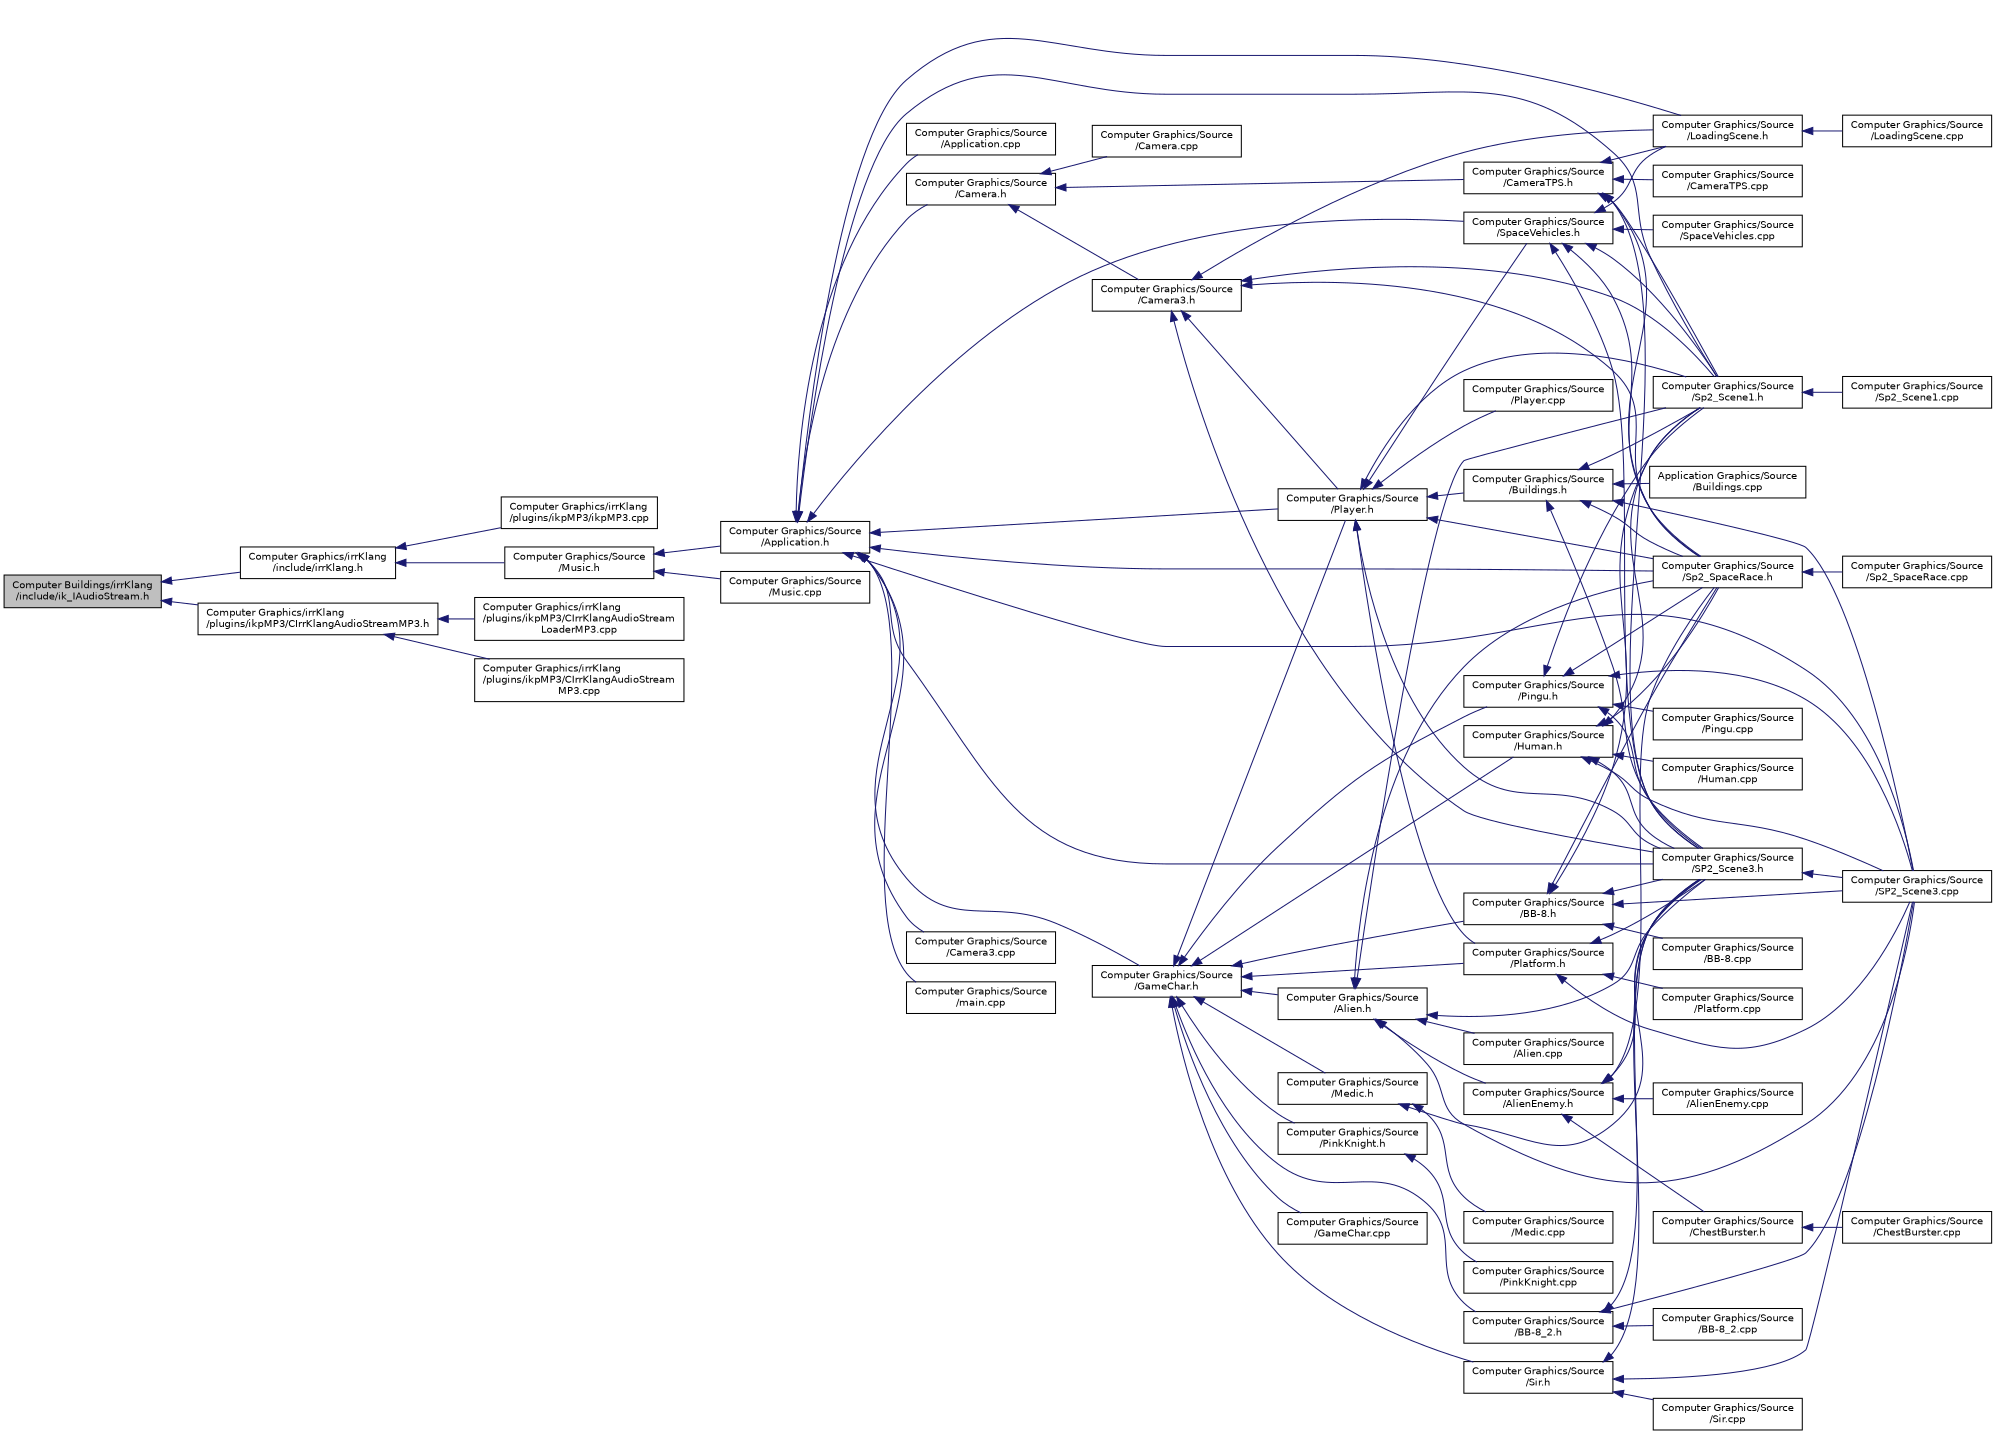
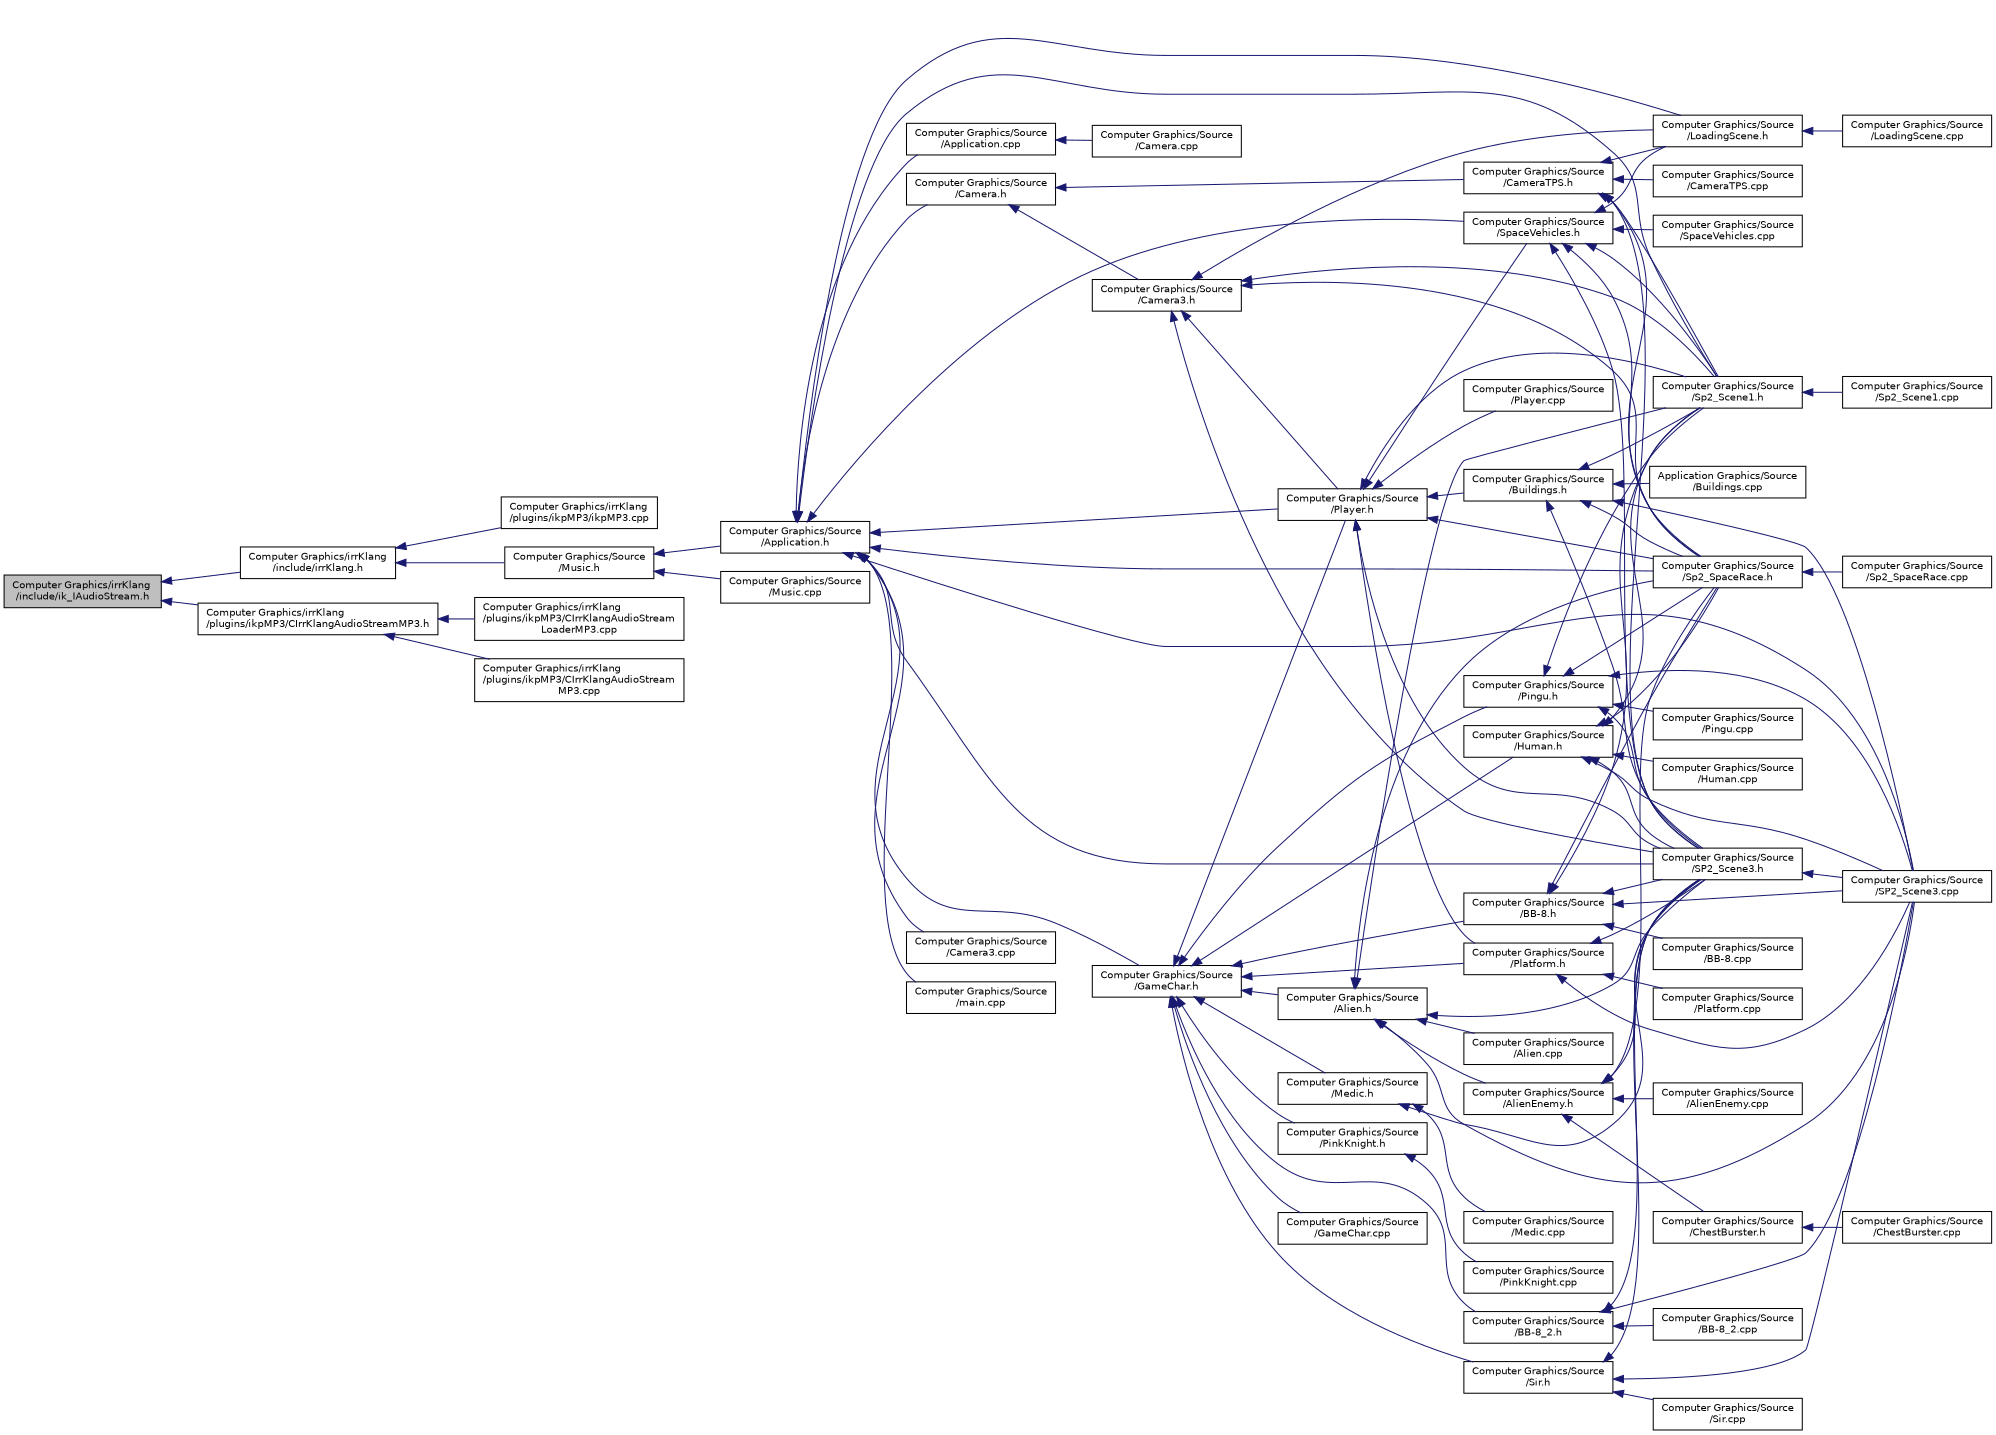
(1079, 164) -> (1079, 140)
(83, 591) -> (83, 591)
